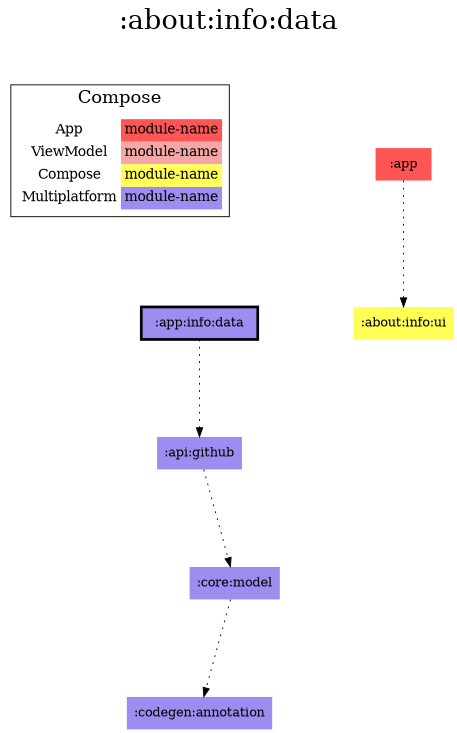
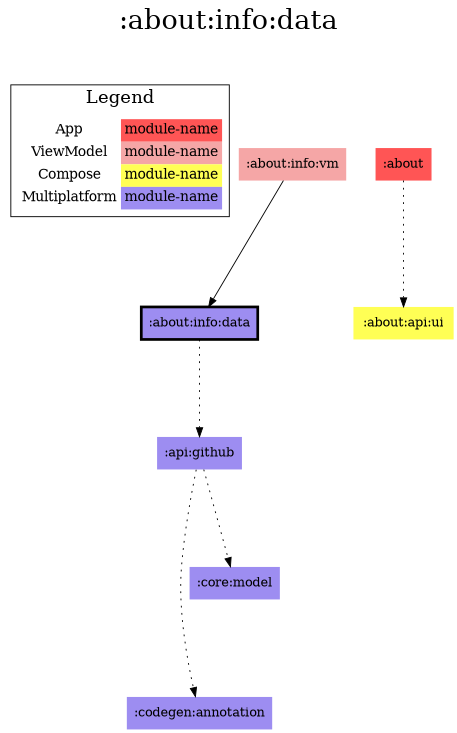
(120, 98) -> (120, 98)
none -> (292, 164)
(404, 164) -> (404, 164)
(200, 323) -> (200, 323)
(404, 323) -> (404, 323)
(218, 644) -> (181, 579)
